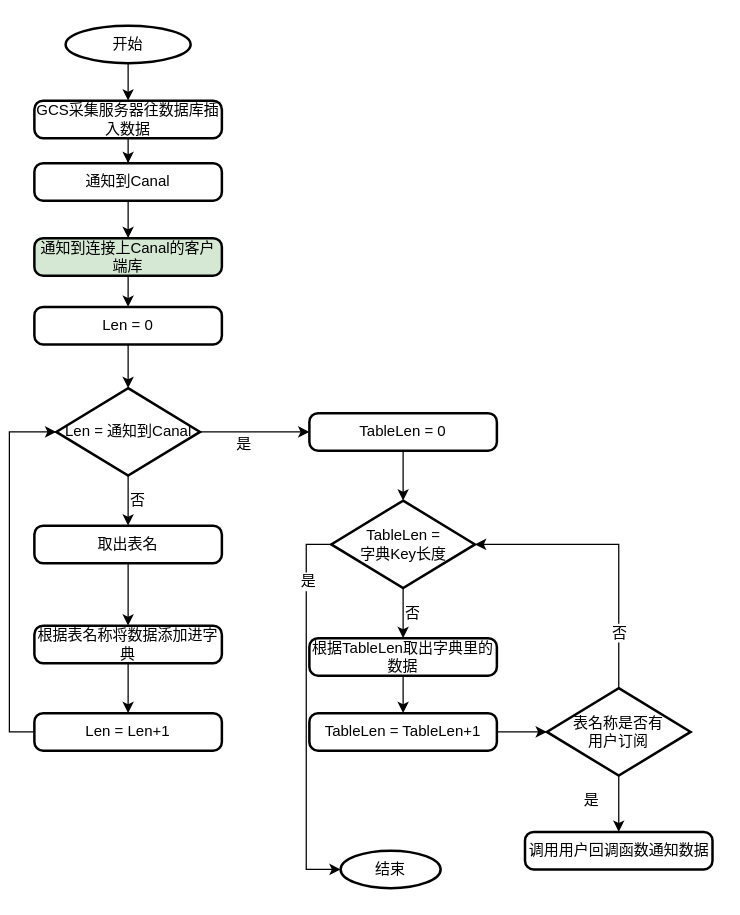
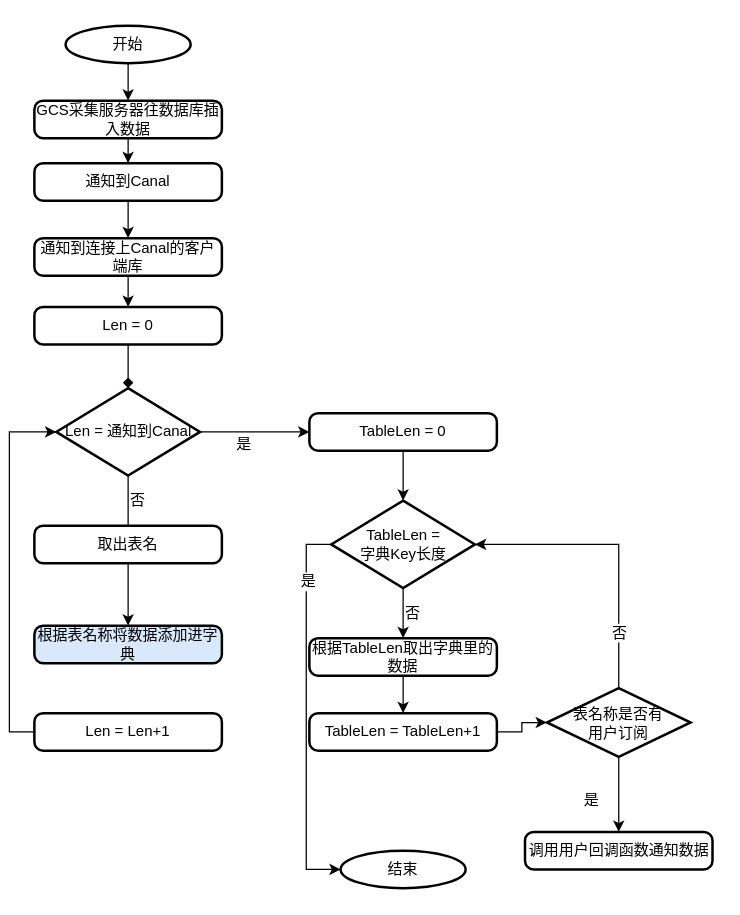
(128, 257) -> (128, 257)
(128, 378) -> (128, 377)
(128, 516) -> (128, 519)
(128, 644) -> (128, 644)
(128, 684) -> none
(619, 732) -> (619, 723)
(391, 869) -> (403, 869)
